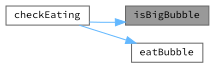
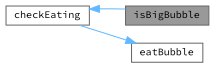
(102, 22) -> (112, 9)
